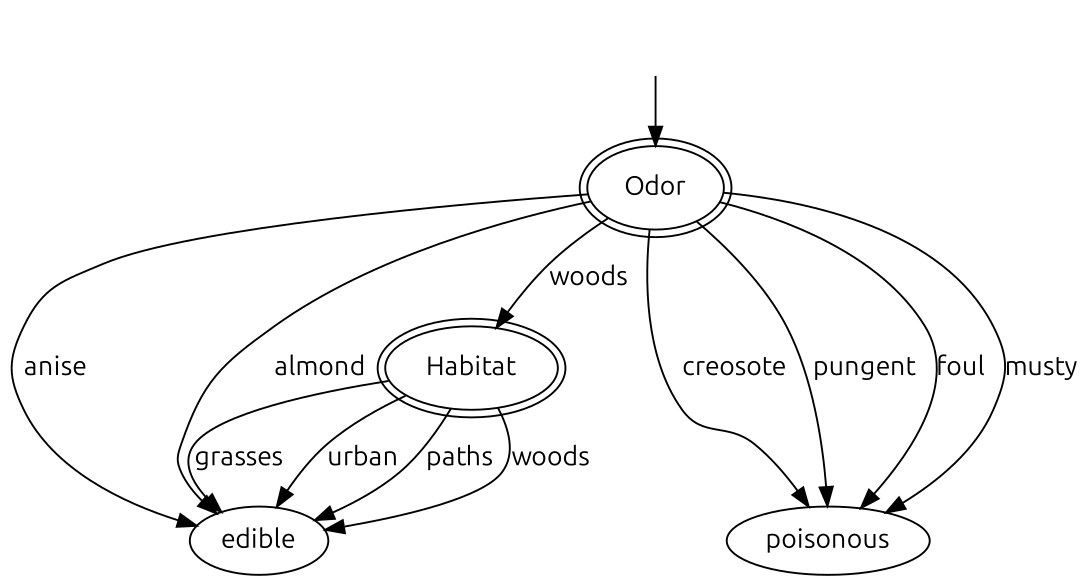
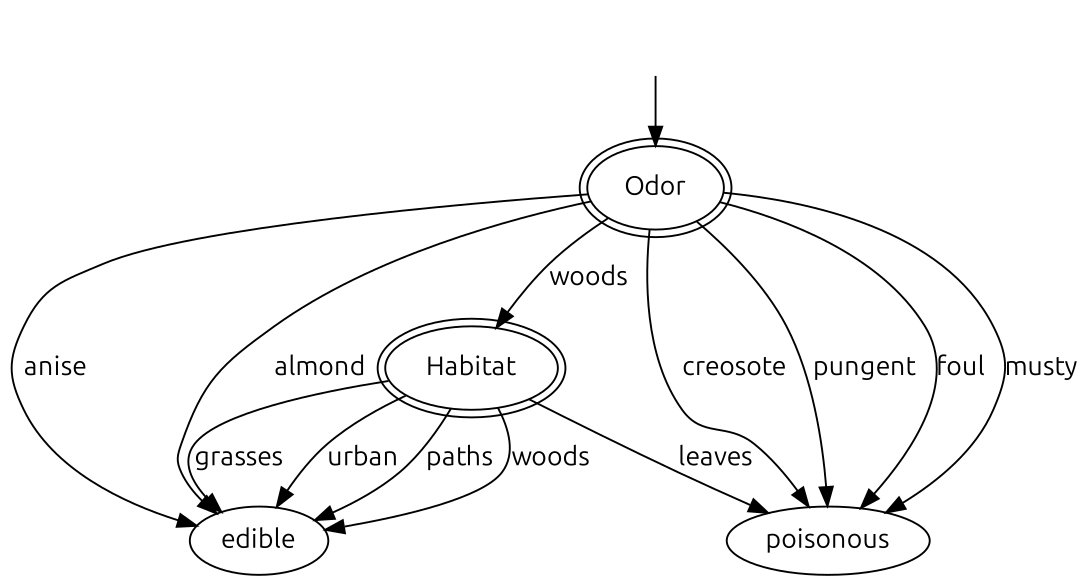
none -> (639, 454)
